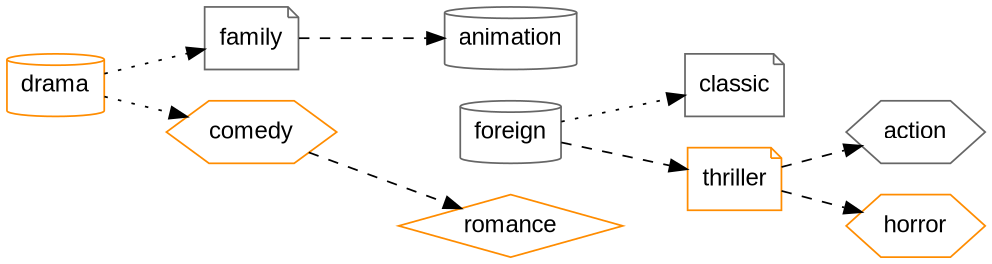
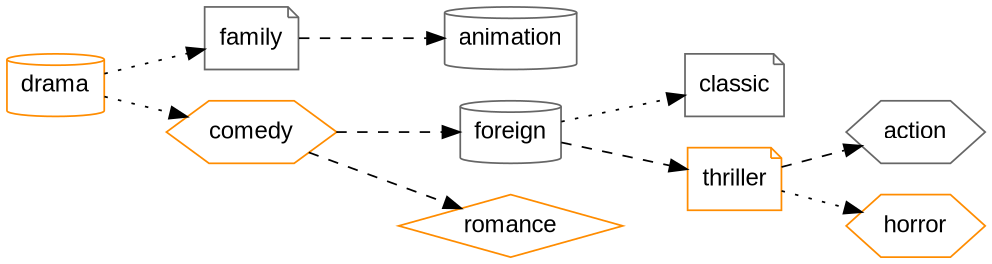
none -> (389, 132)
(813, 199) -> (813, 199)
